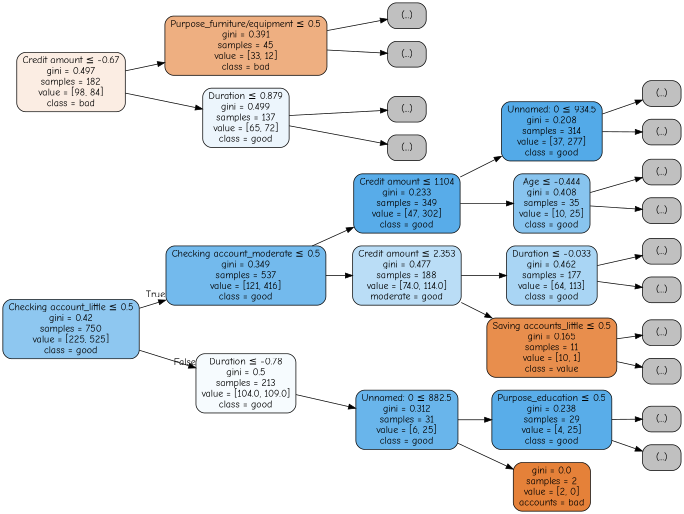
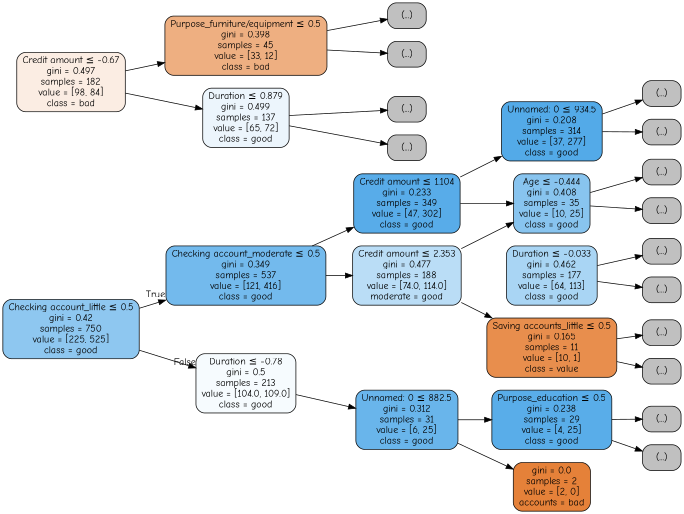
(246, 35) -> (246, 35)
(480, 276) -> (484, 237)
